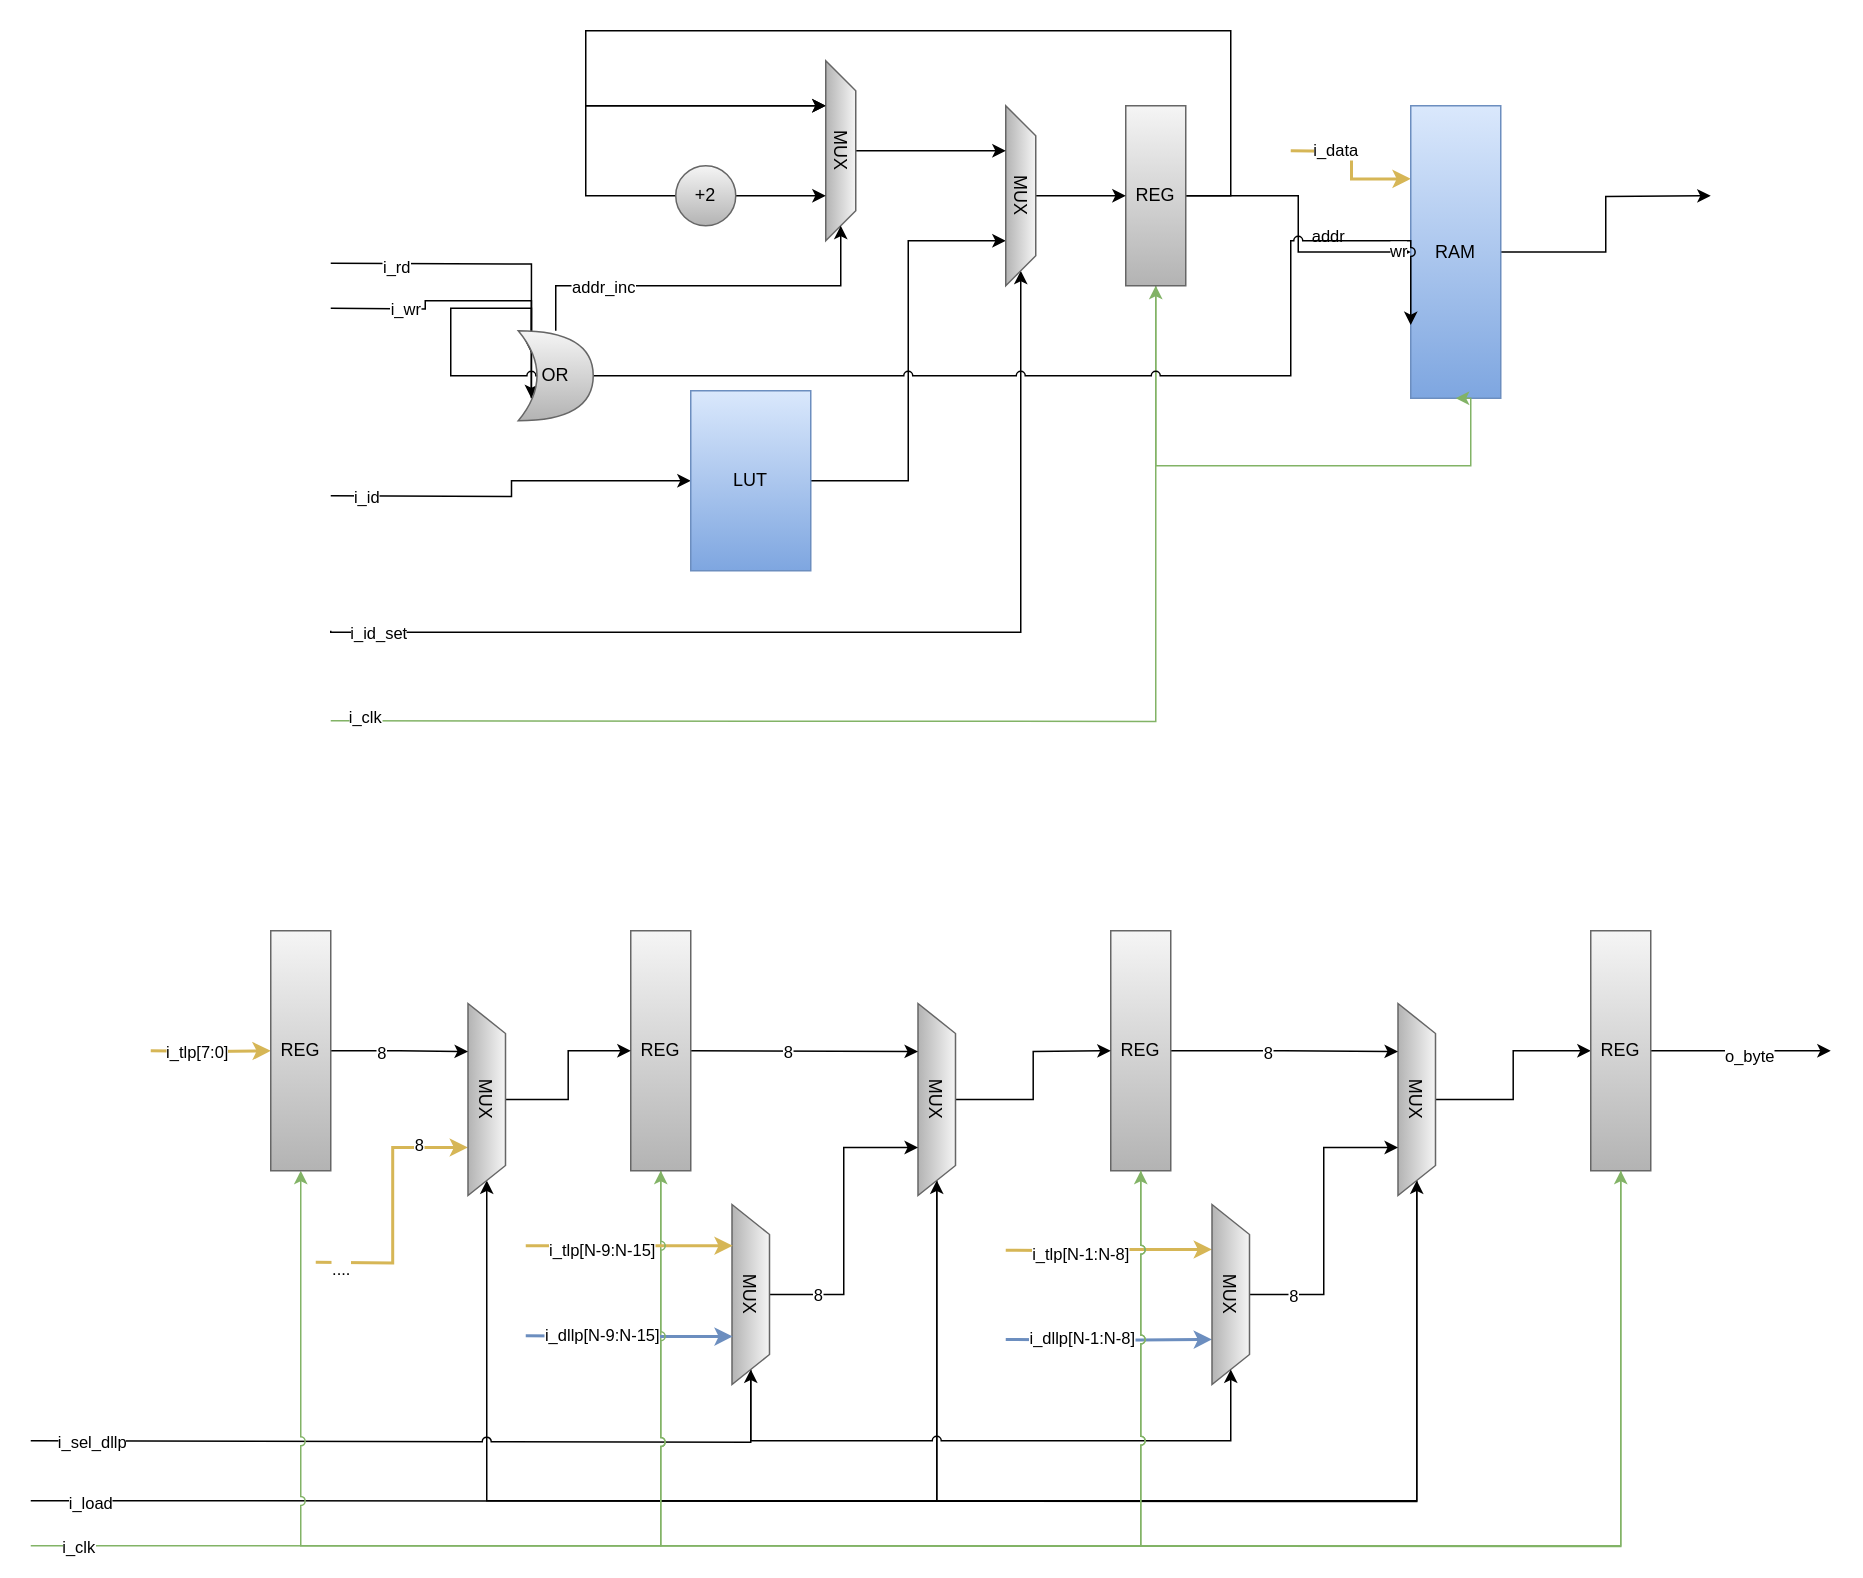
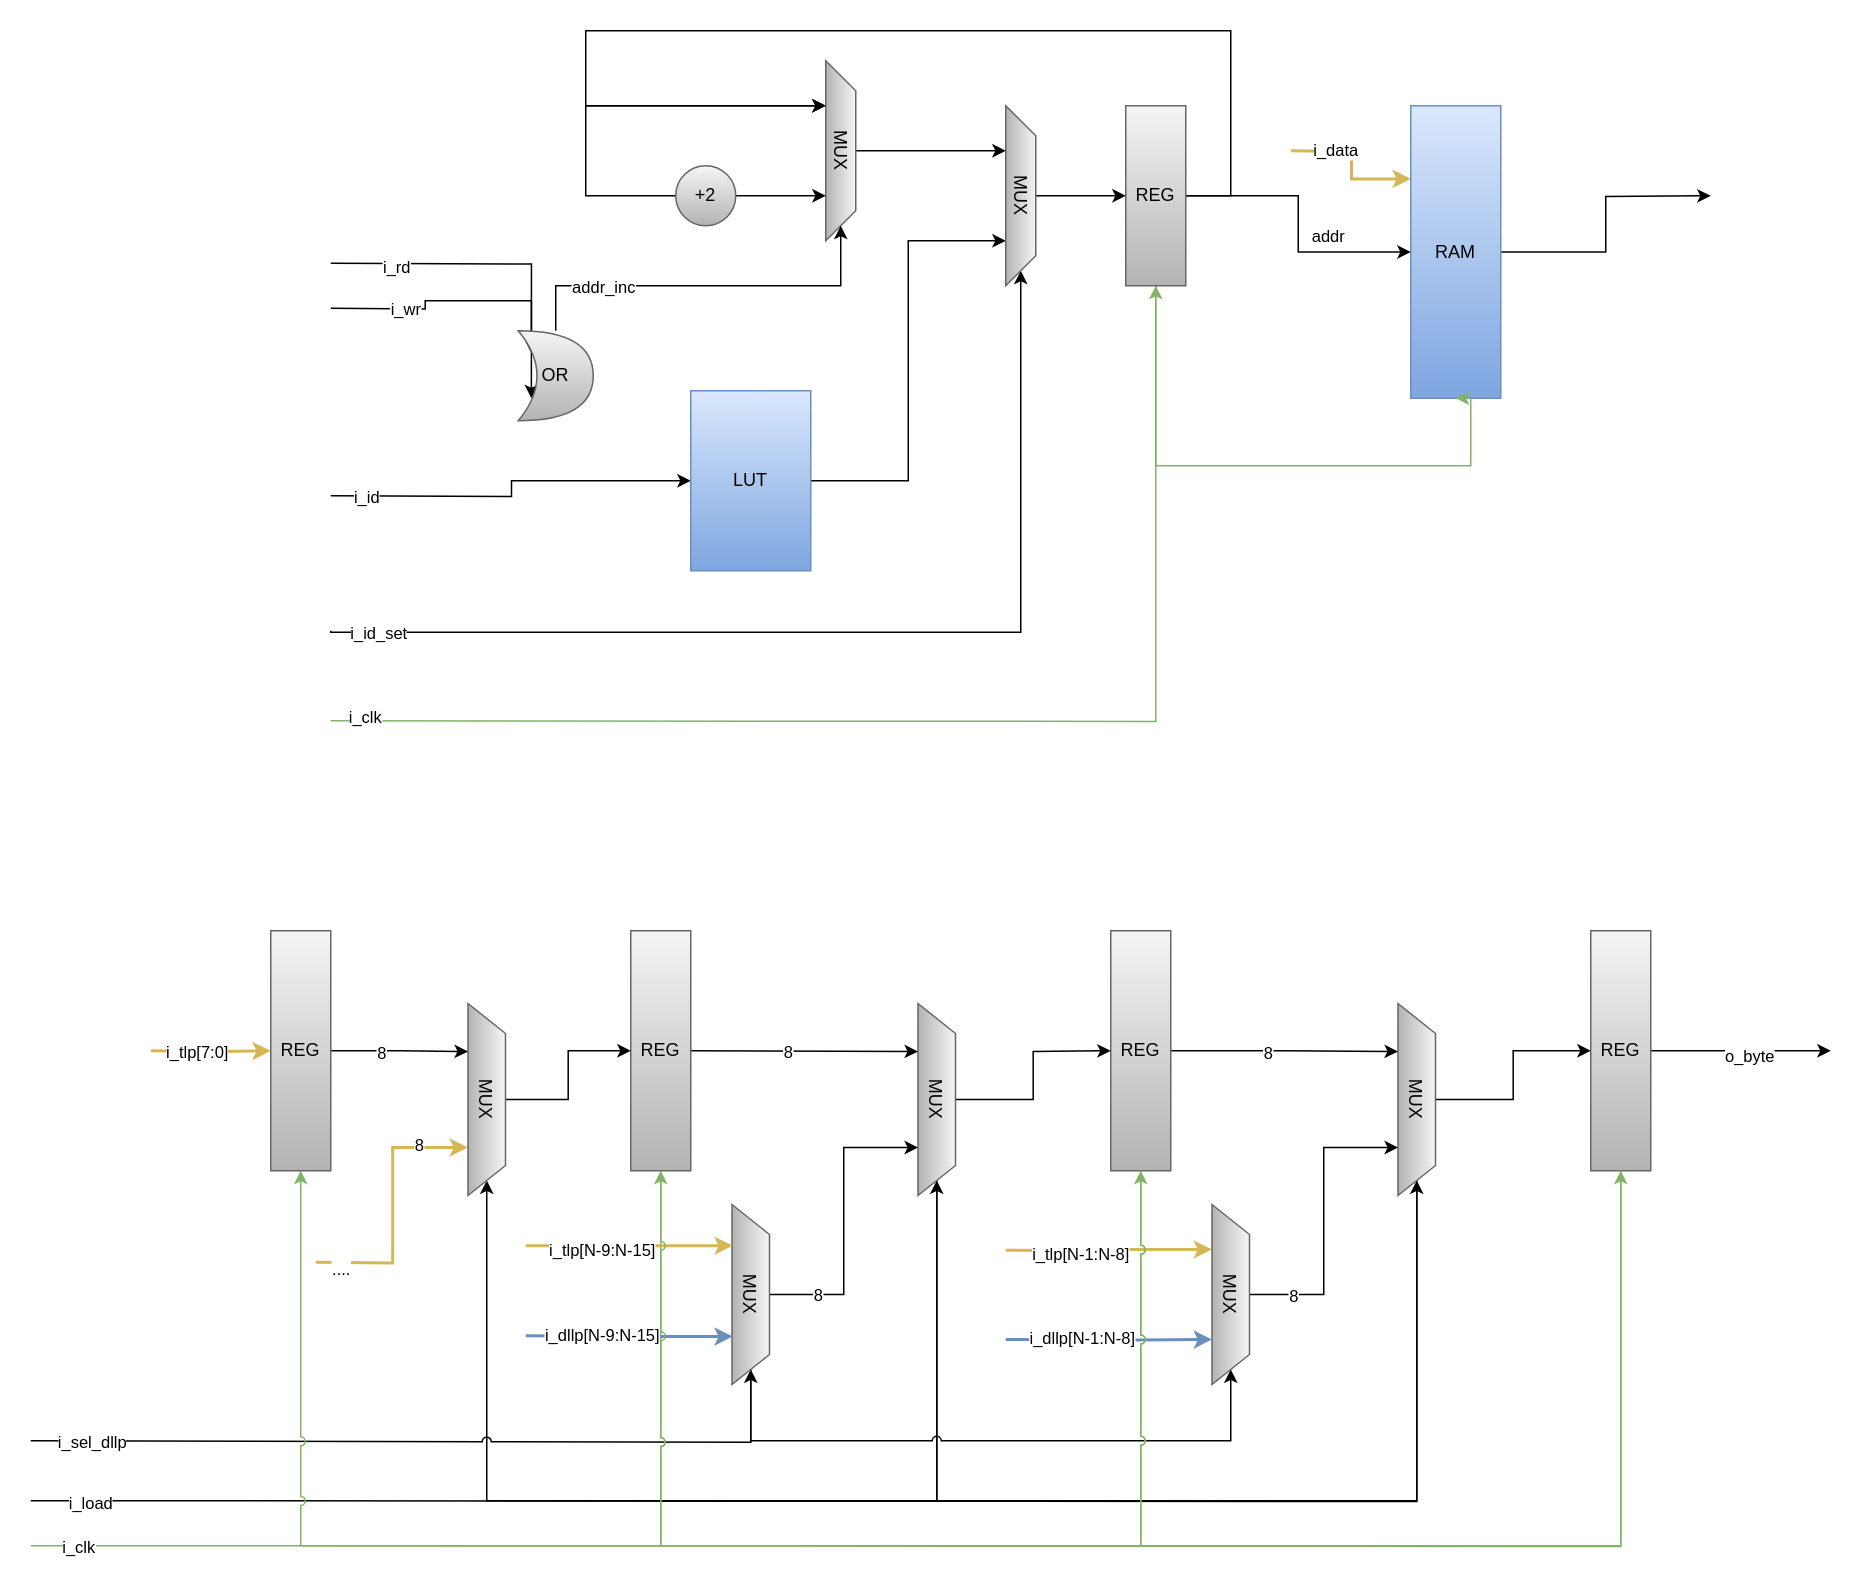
(1107, 376) -> none
